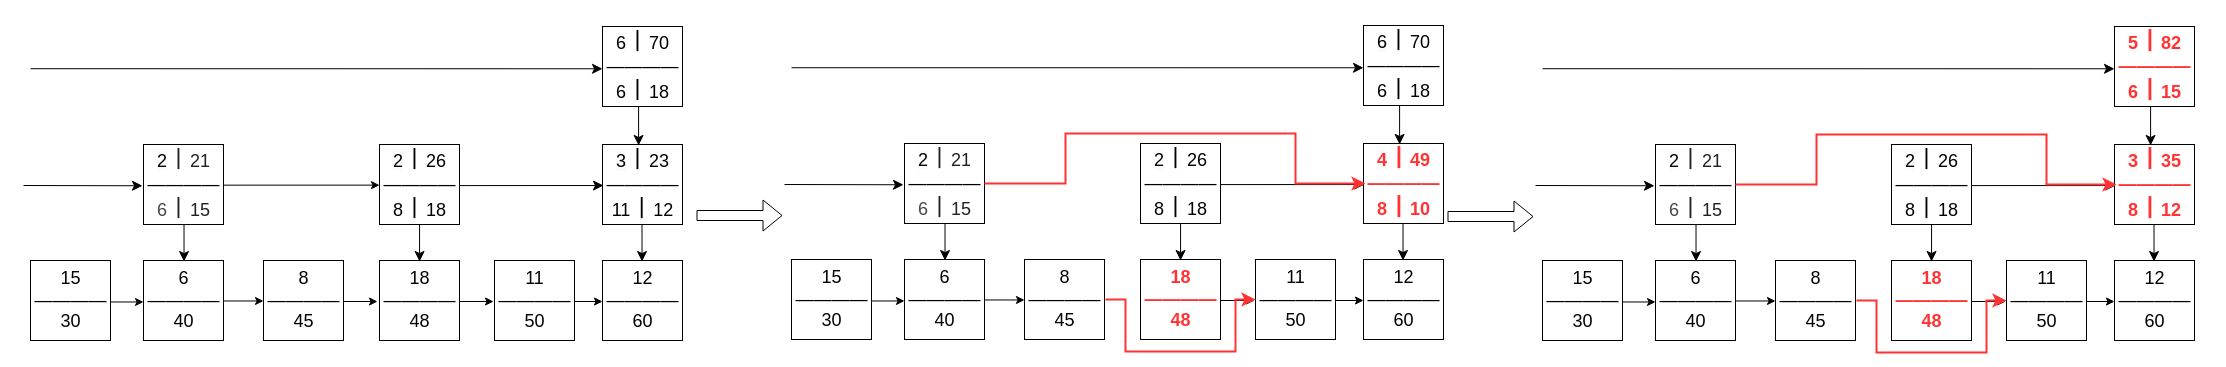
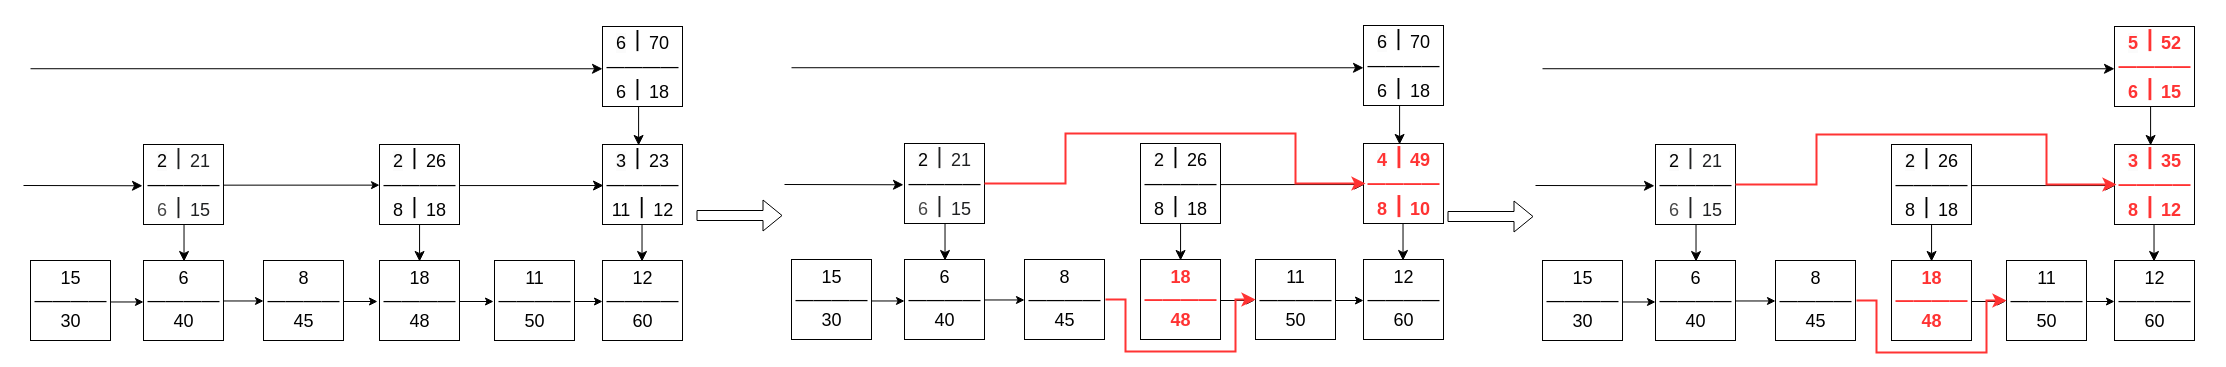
(2155, 67) -> (2155, 67)
